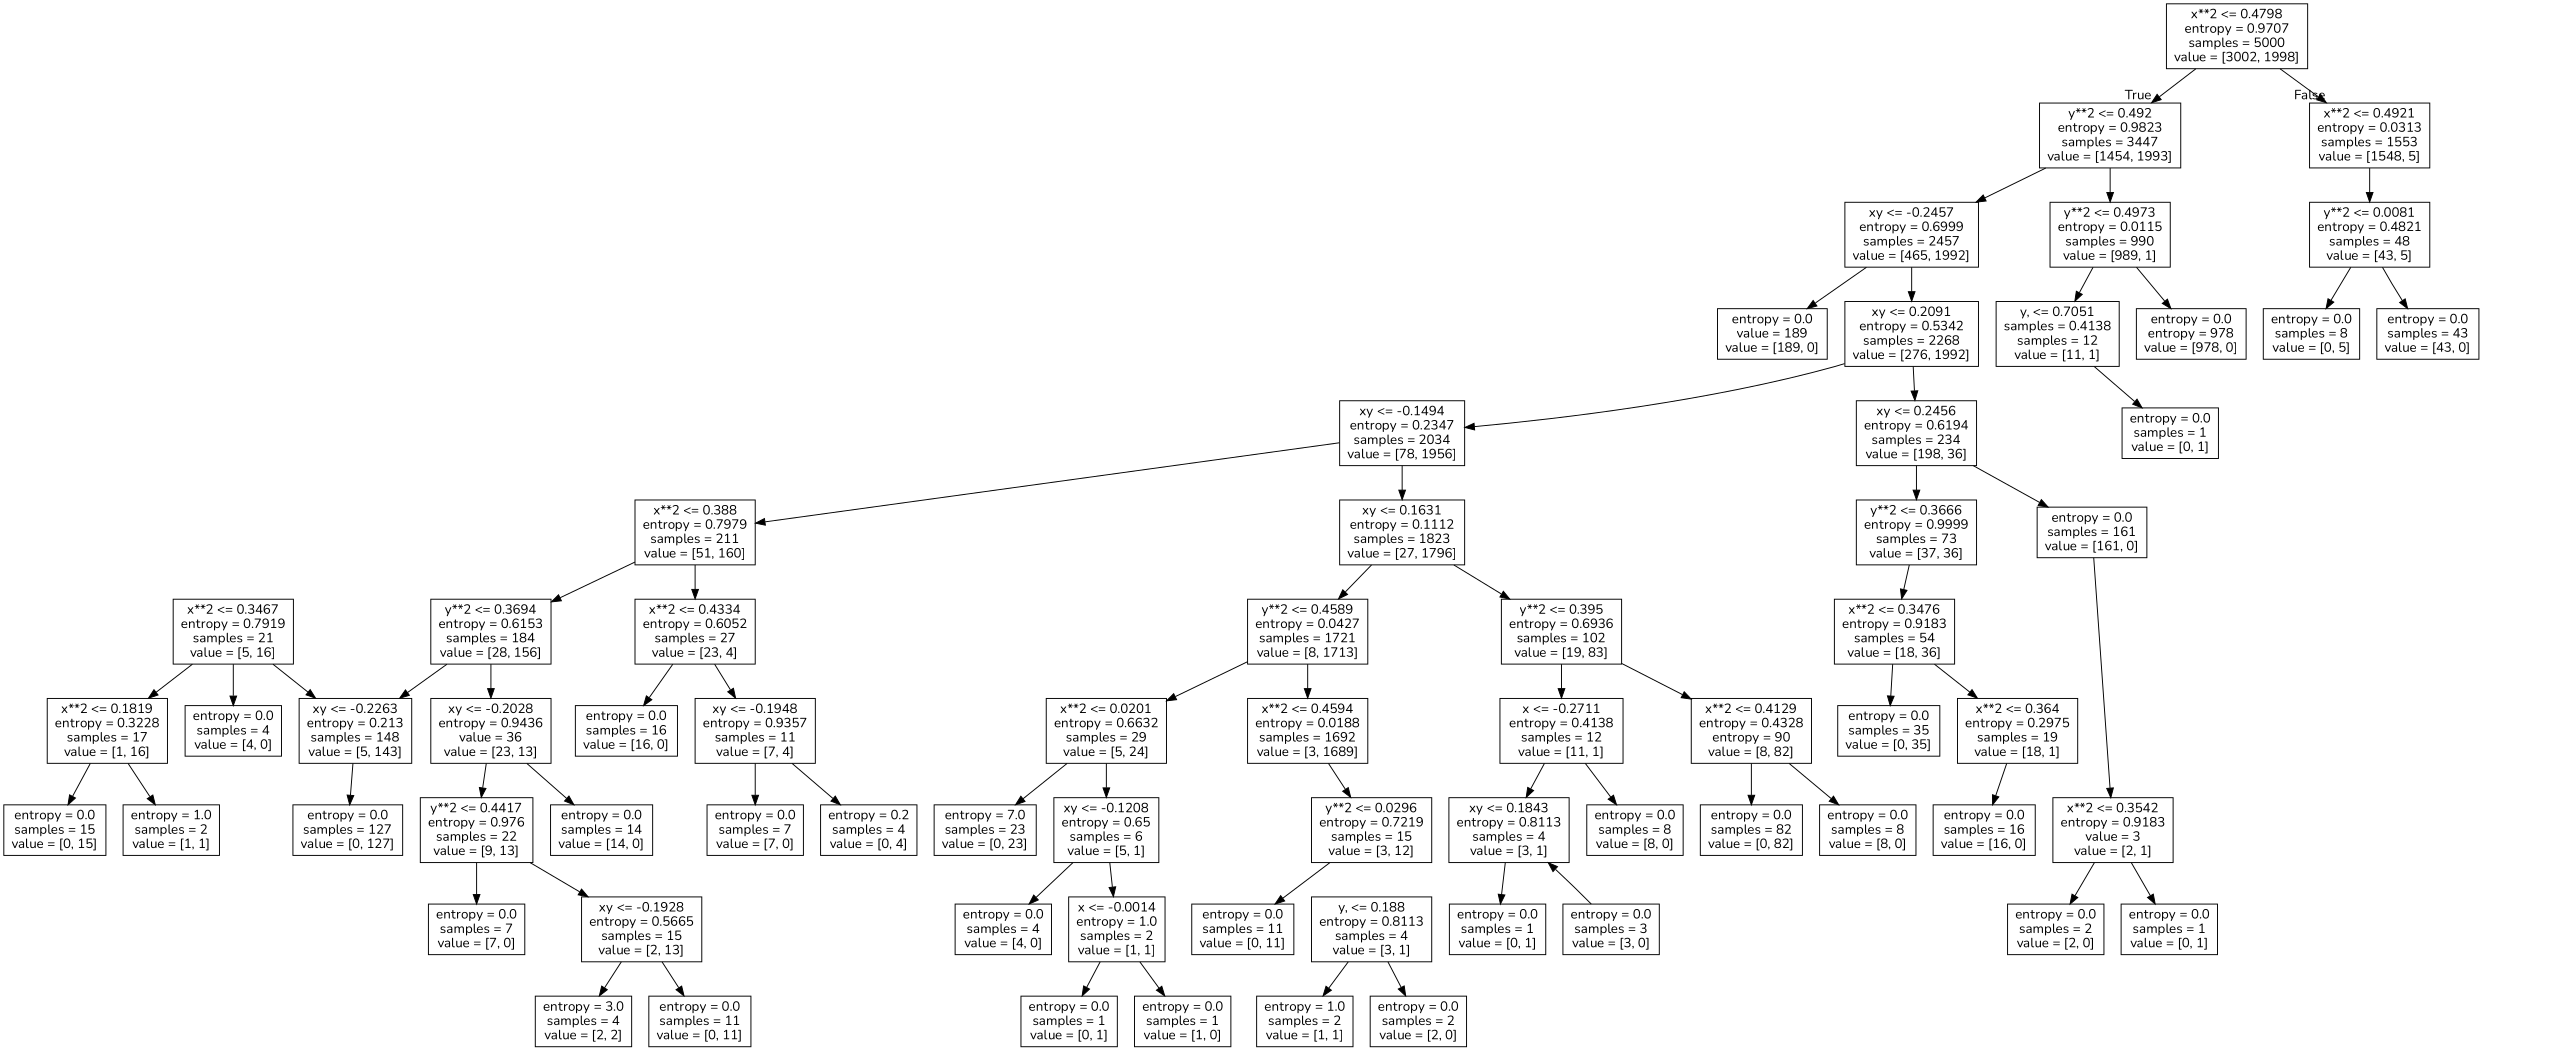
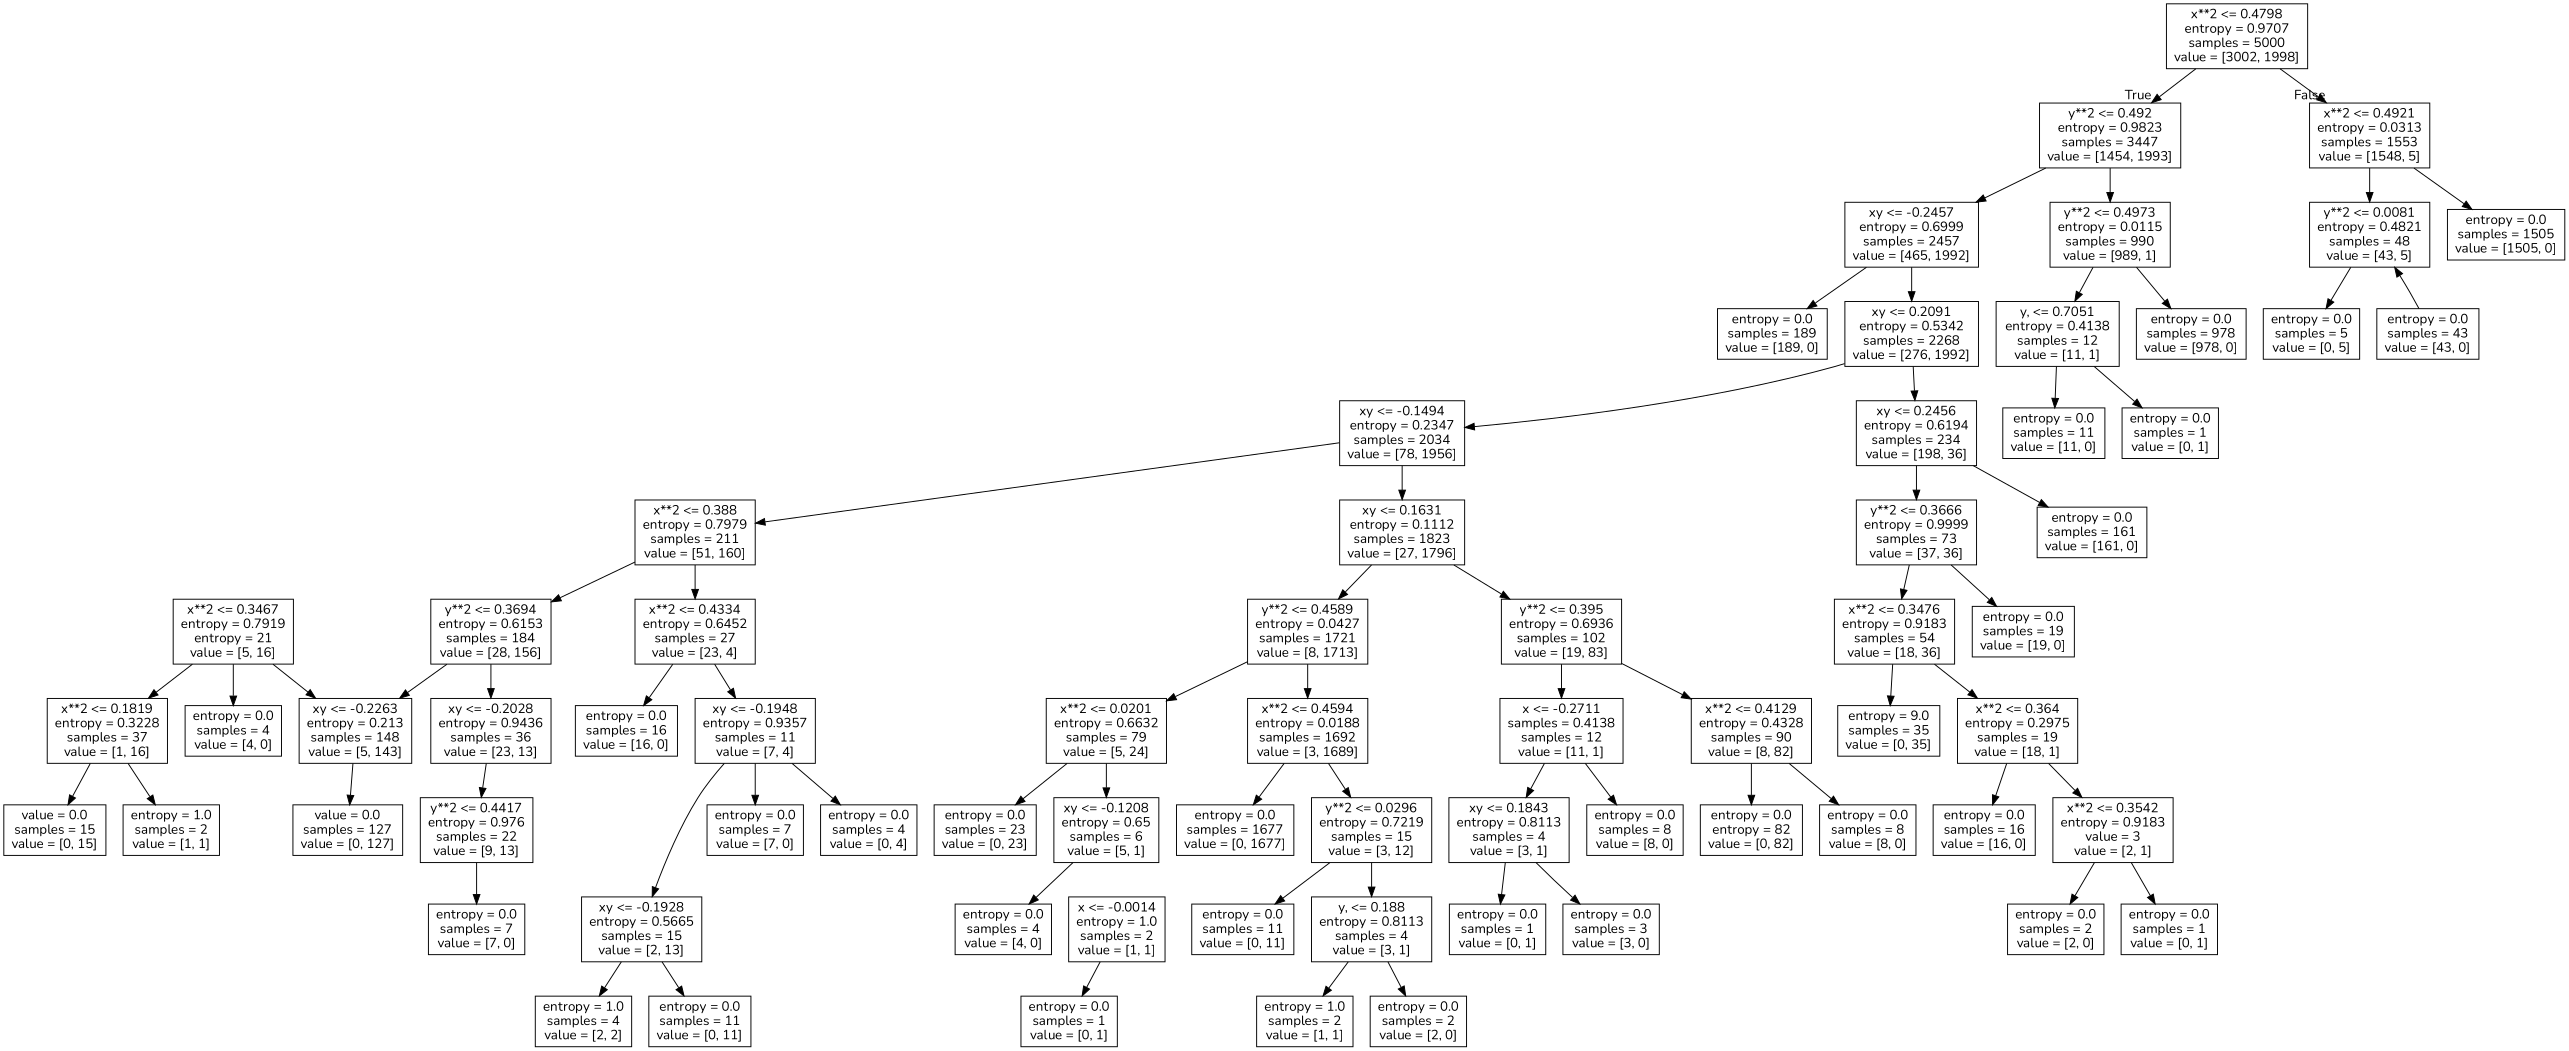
none -> (2506, 235)
(2392, 284) -> (2410, 292)
(1772, 334) -> (1772, 334)
(2058, 334) -> (2058, 334)
(2191, 334) -> (2191, 334)
(2311, 334) -> (2311, 334)
none -> (2054, 433)
(233, 632) -> (233, 632)
(695, 632) -> (695, 632)
none -> (2023, 632)
(2102, 673) -> (2062, 777)
(107, 731) -> (107, 731)
(491, 731) -> (491, 731)
(1106, 731) -> (1106, 731)
(1561, 731) -> (1561, 731)
(1751, 731) -> (1751, 731)
(1889, 731) -> (1889, 731)
(55, 830) -> (55, 830)
(348, 830) -> (348, 830)
(602, 830) -> none
(869, 830) -> (869, 830)
(985, 830) -> (985, 830)
none -> (1235, 830)
(1751, 830) -> (1751, 830)
(1111, 875) -> none
none -> (1372, 875)
(555, 877) -> (684, 822)
(1574, 887) -> (1554, 880)
(583, 1021) -> (583, 1021)
(1183, 1021) -> none
